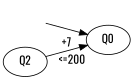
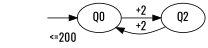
none -> (137, 18)
(67, 44) -> (141, 27)
